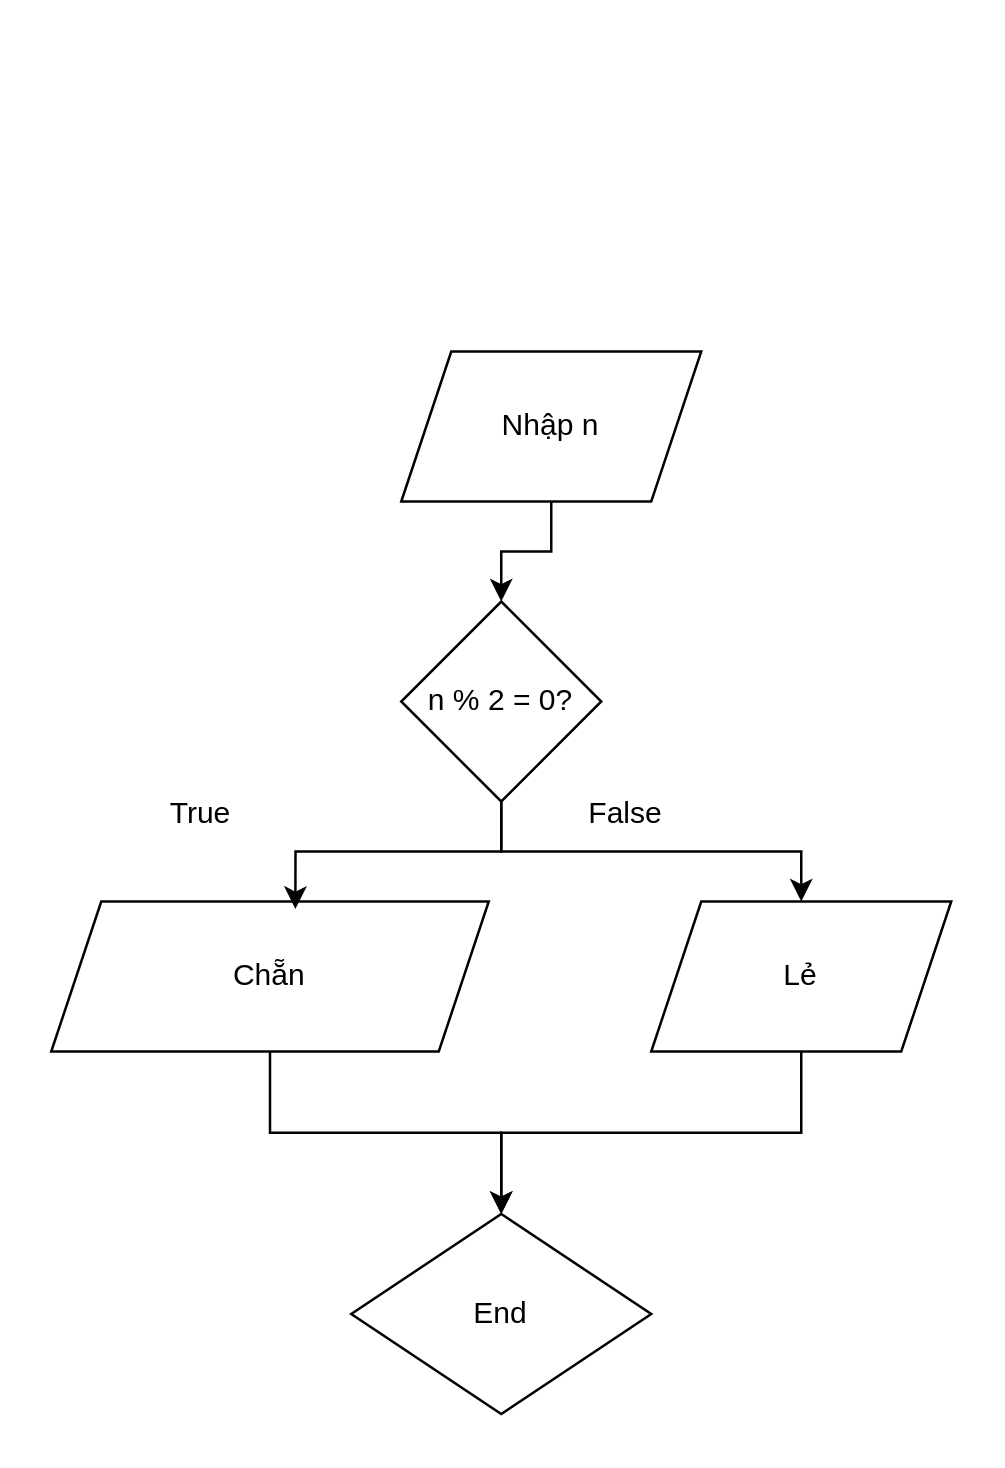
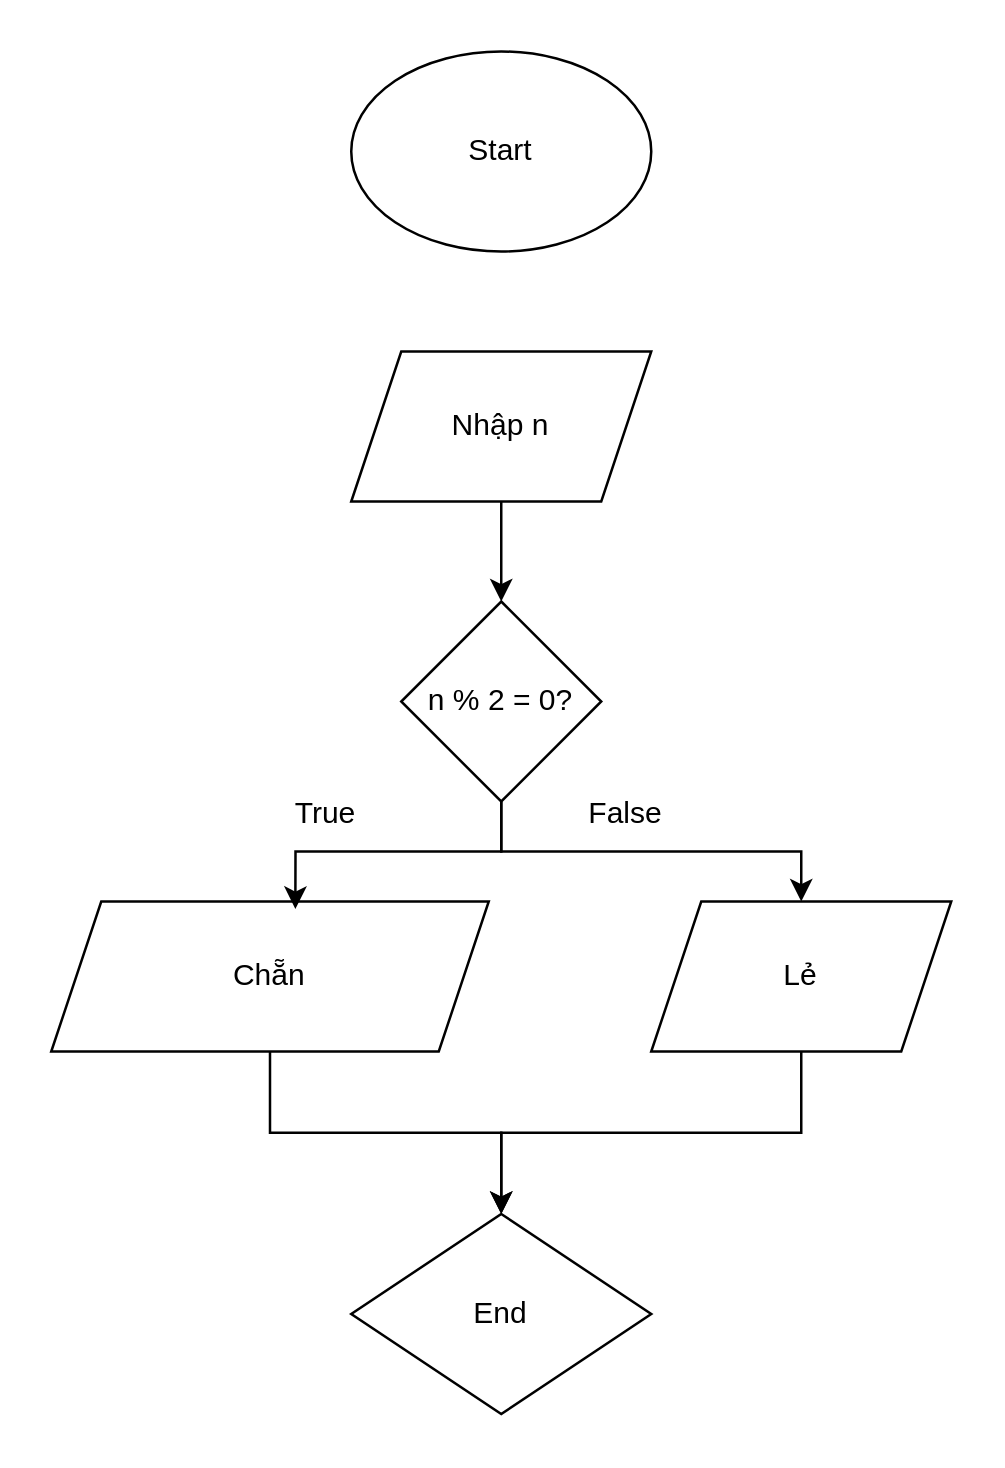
none -> (501, 151)
(551, 426) -> (501, 426)
(201, 814) -> (326, 814)
